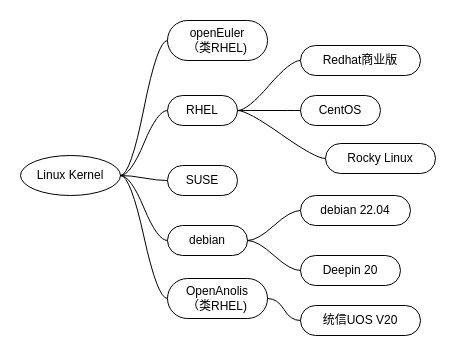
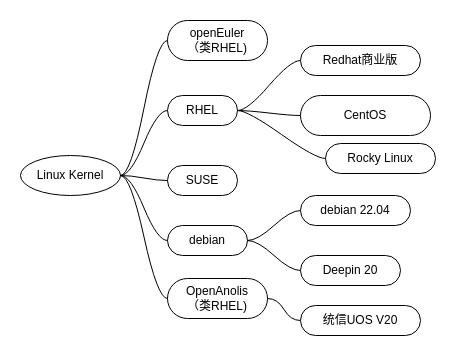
(341, 111) -> (366, 116)
